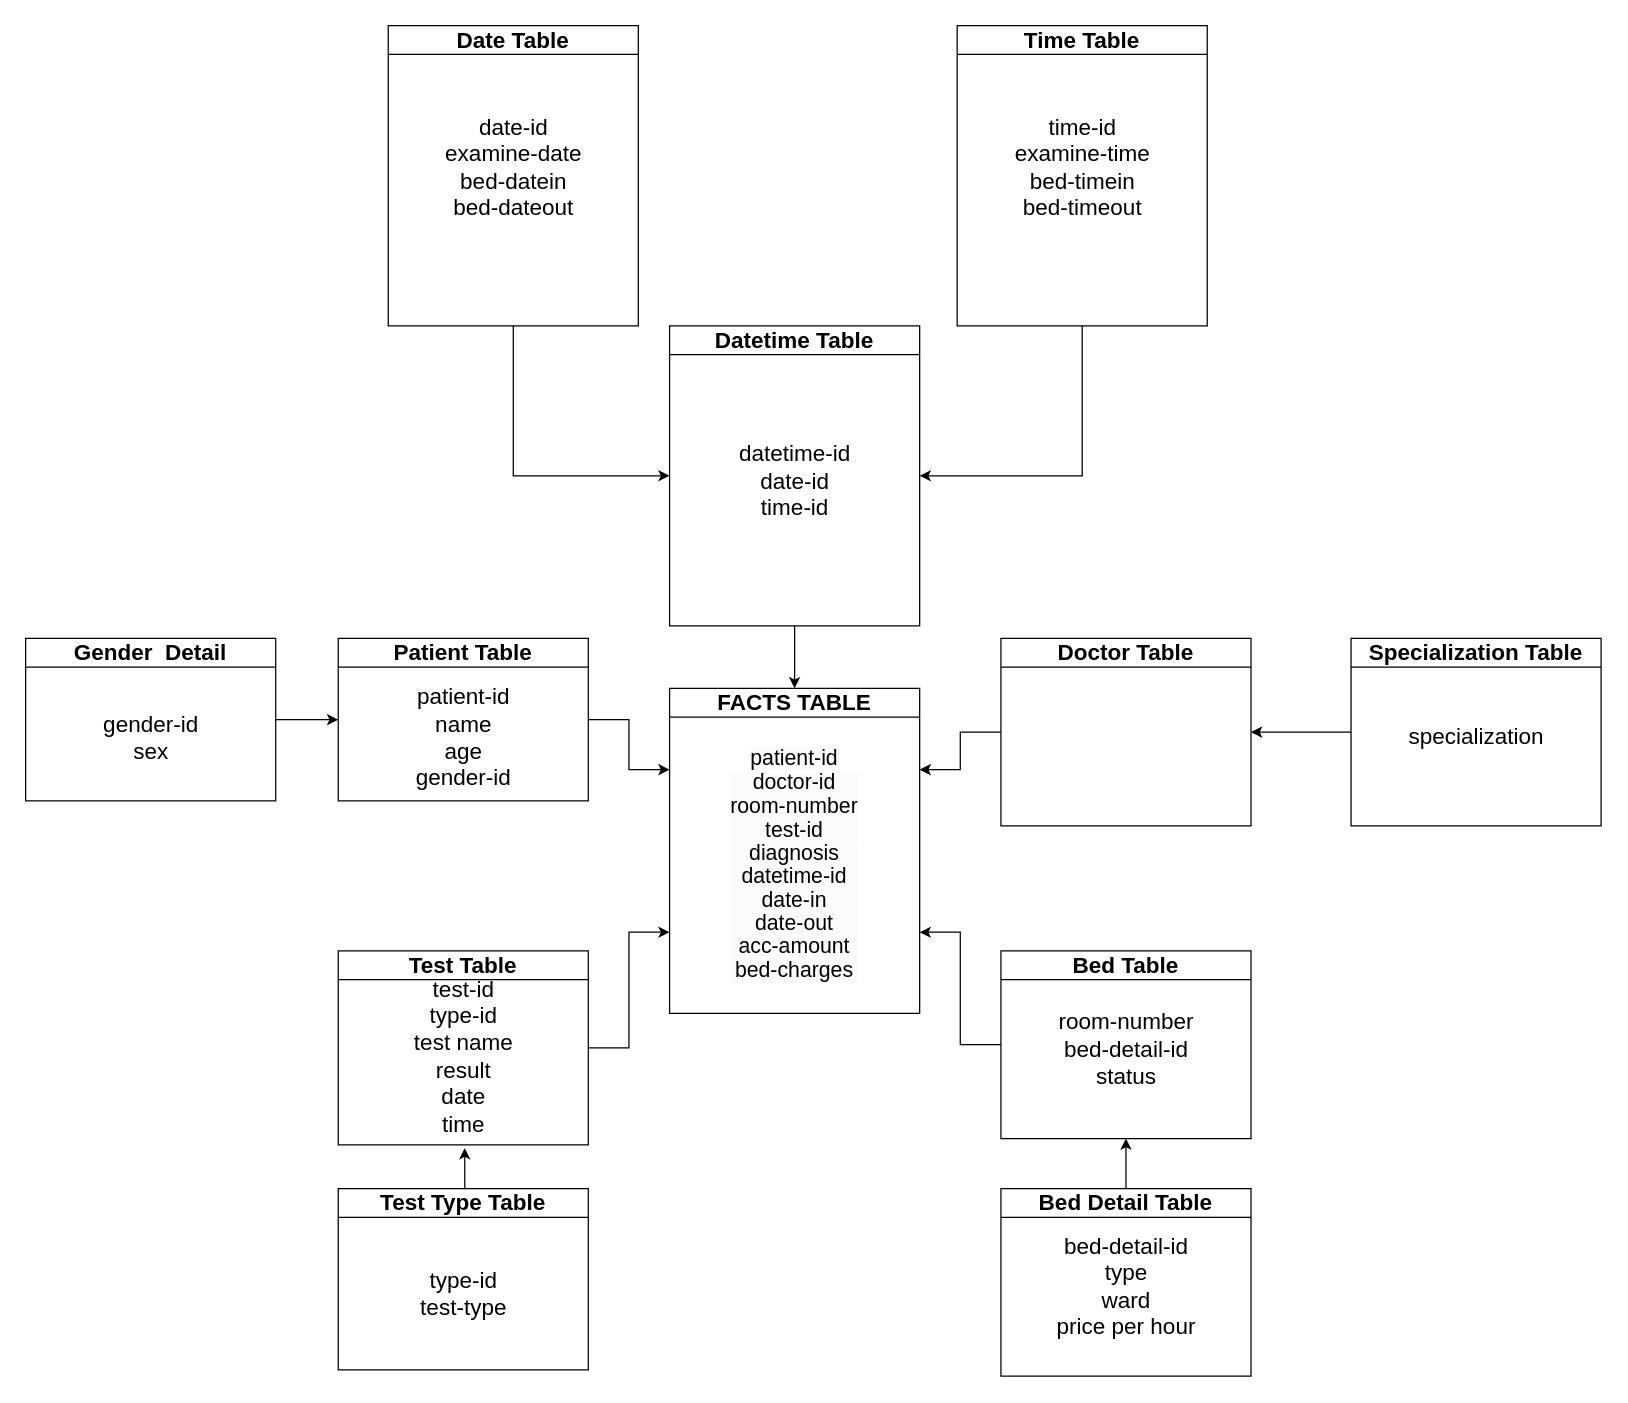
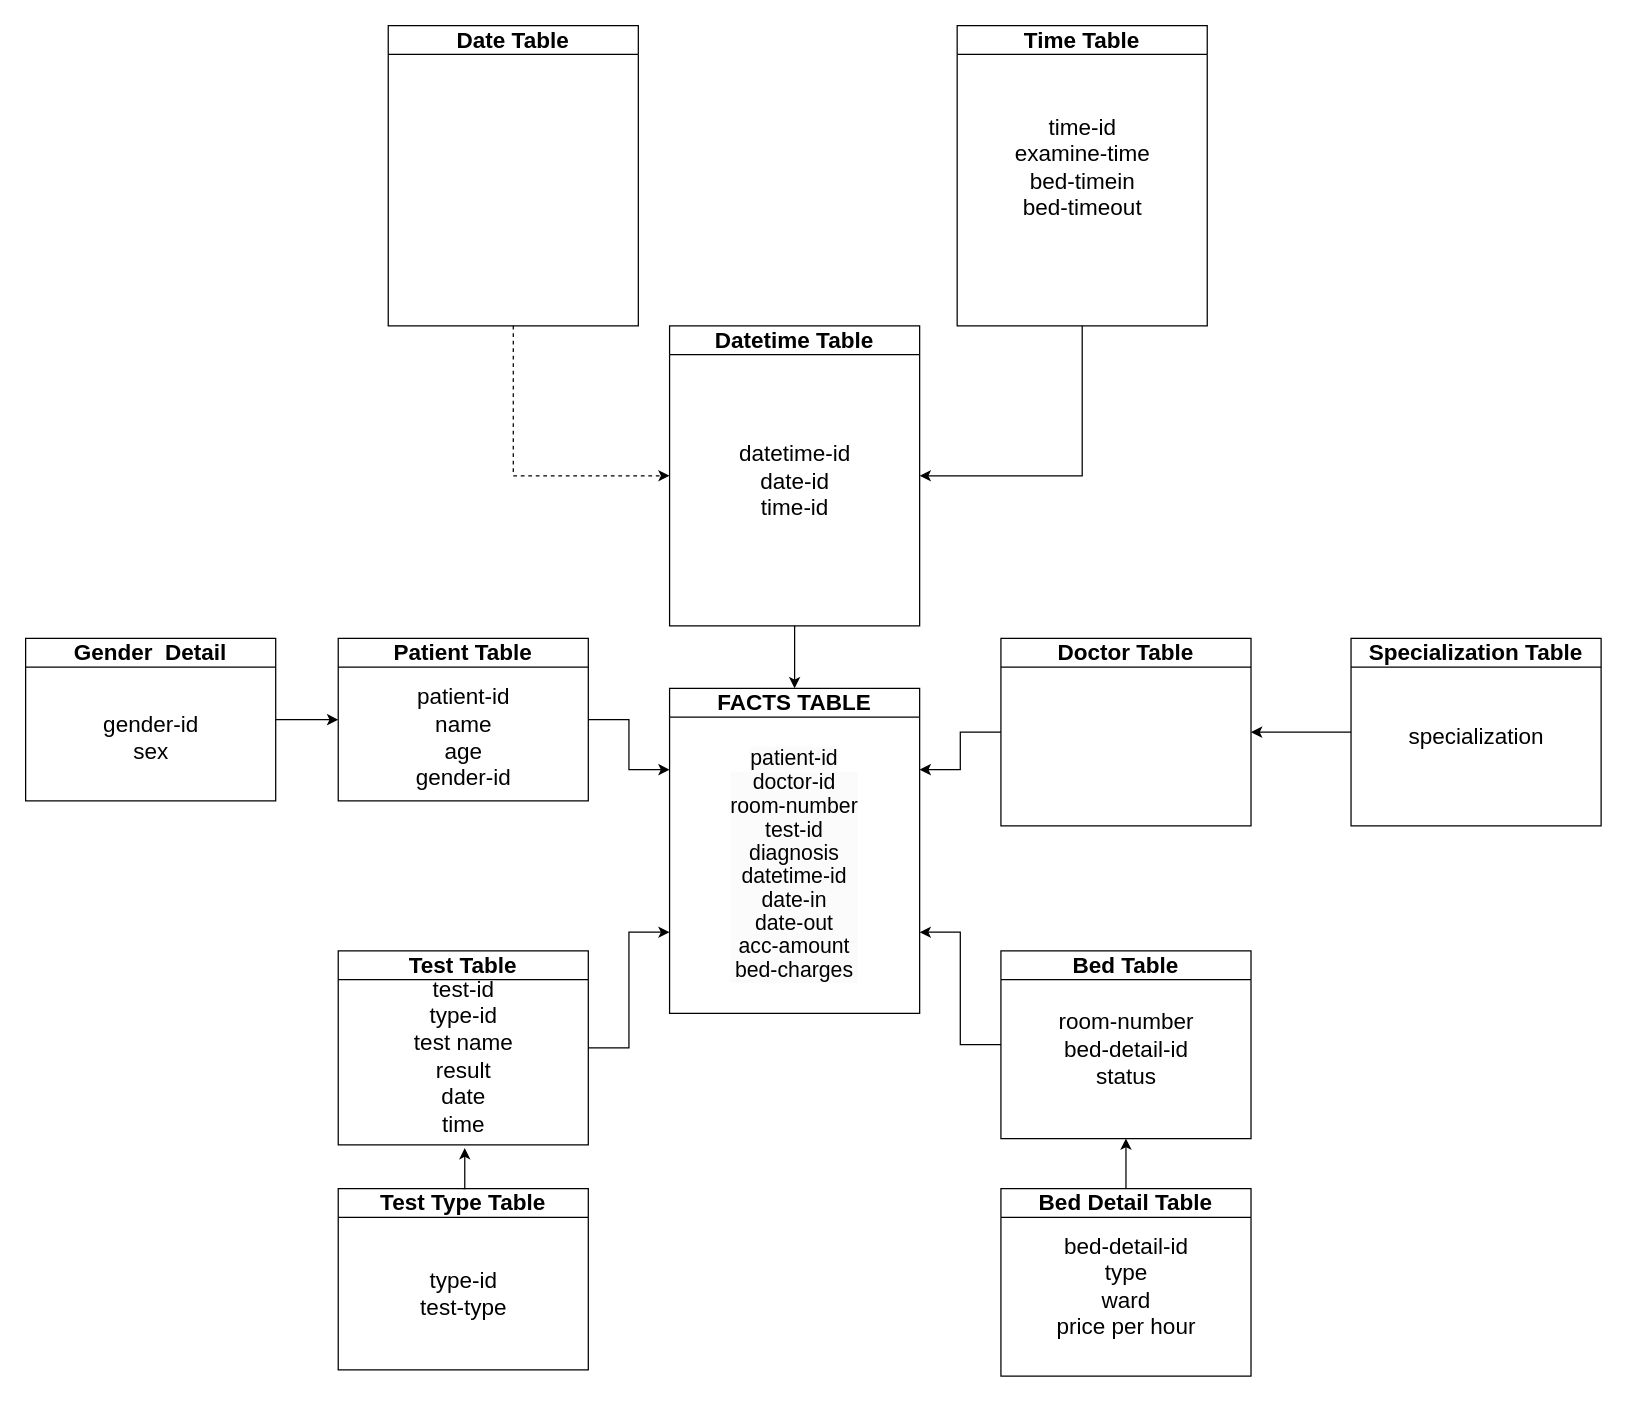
(513, 182) -> none
(513, 476) -> (513, 476)
